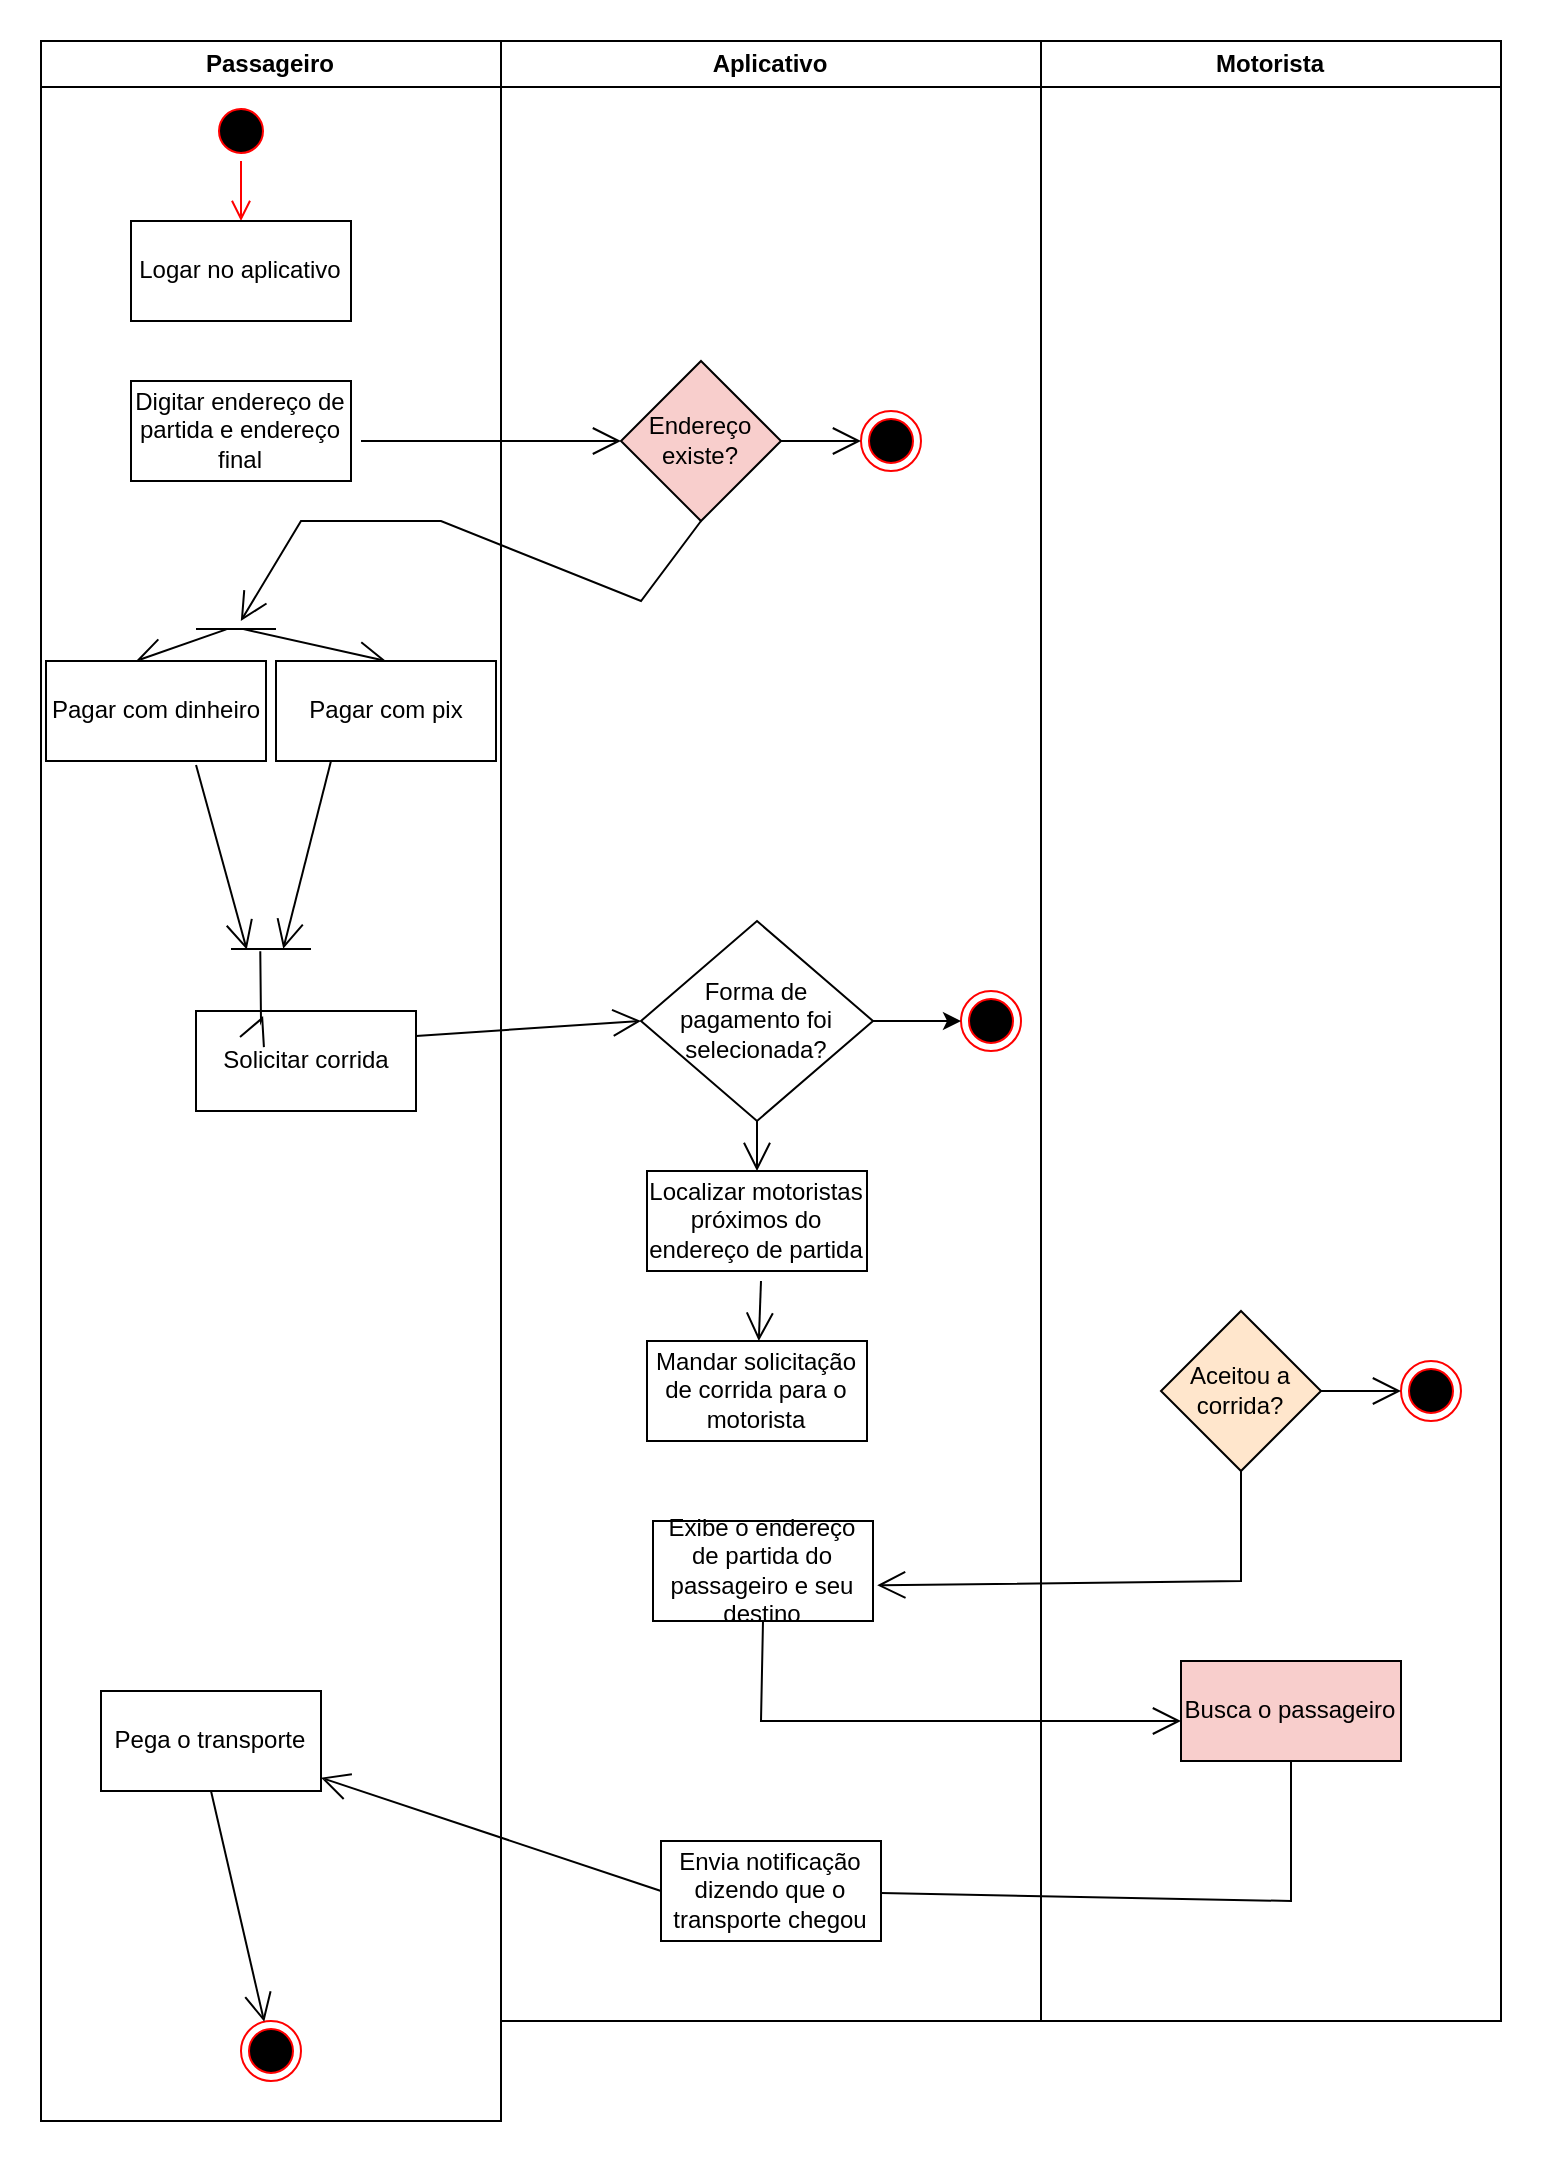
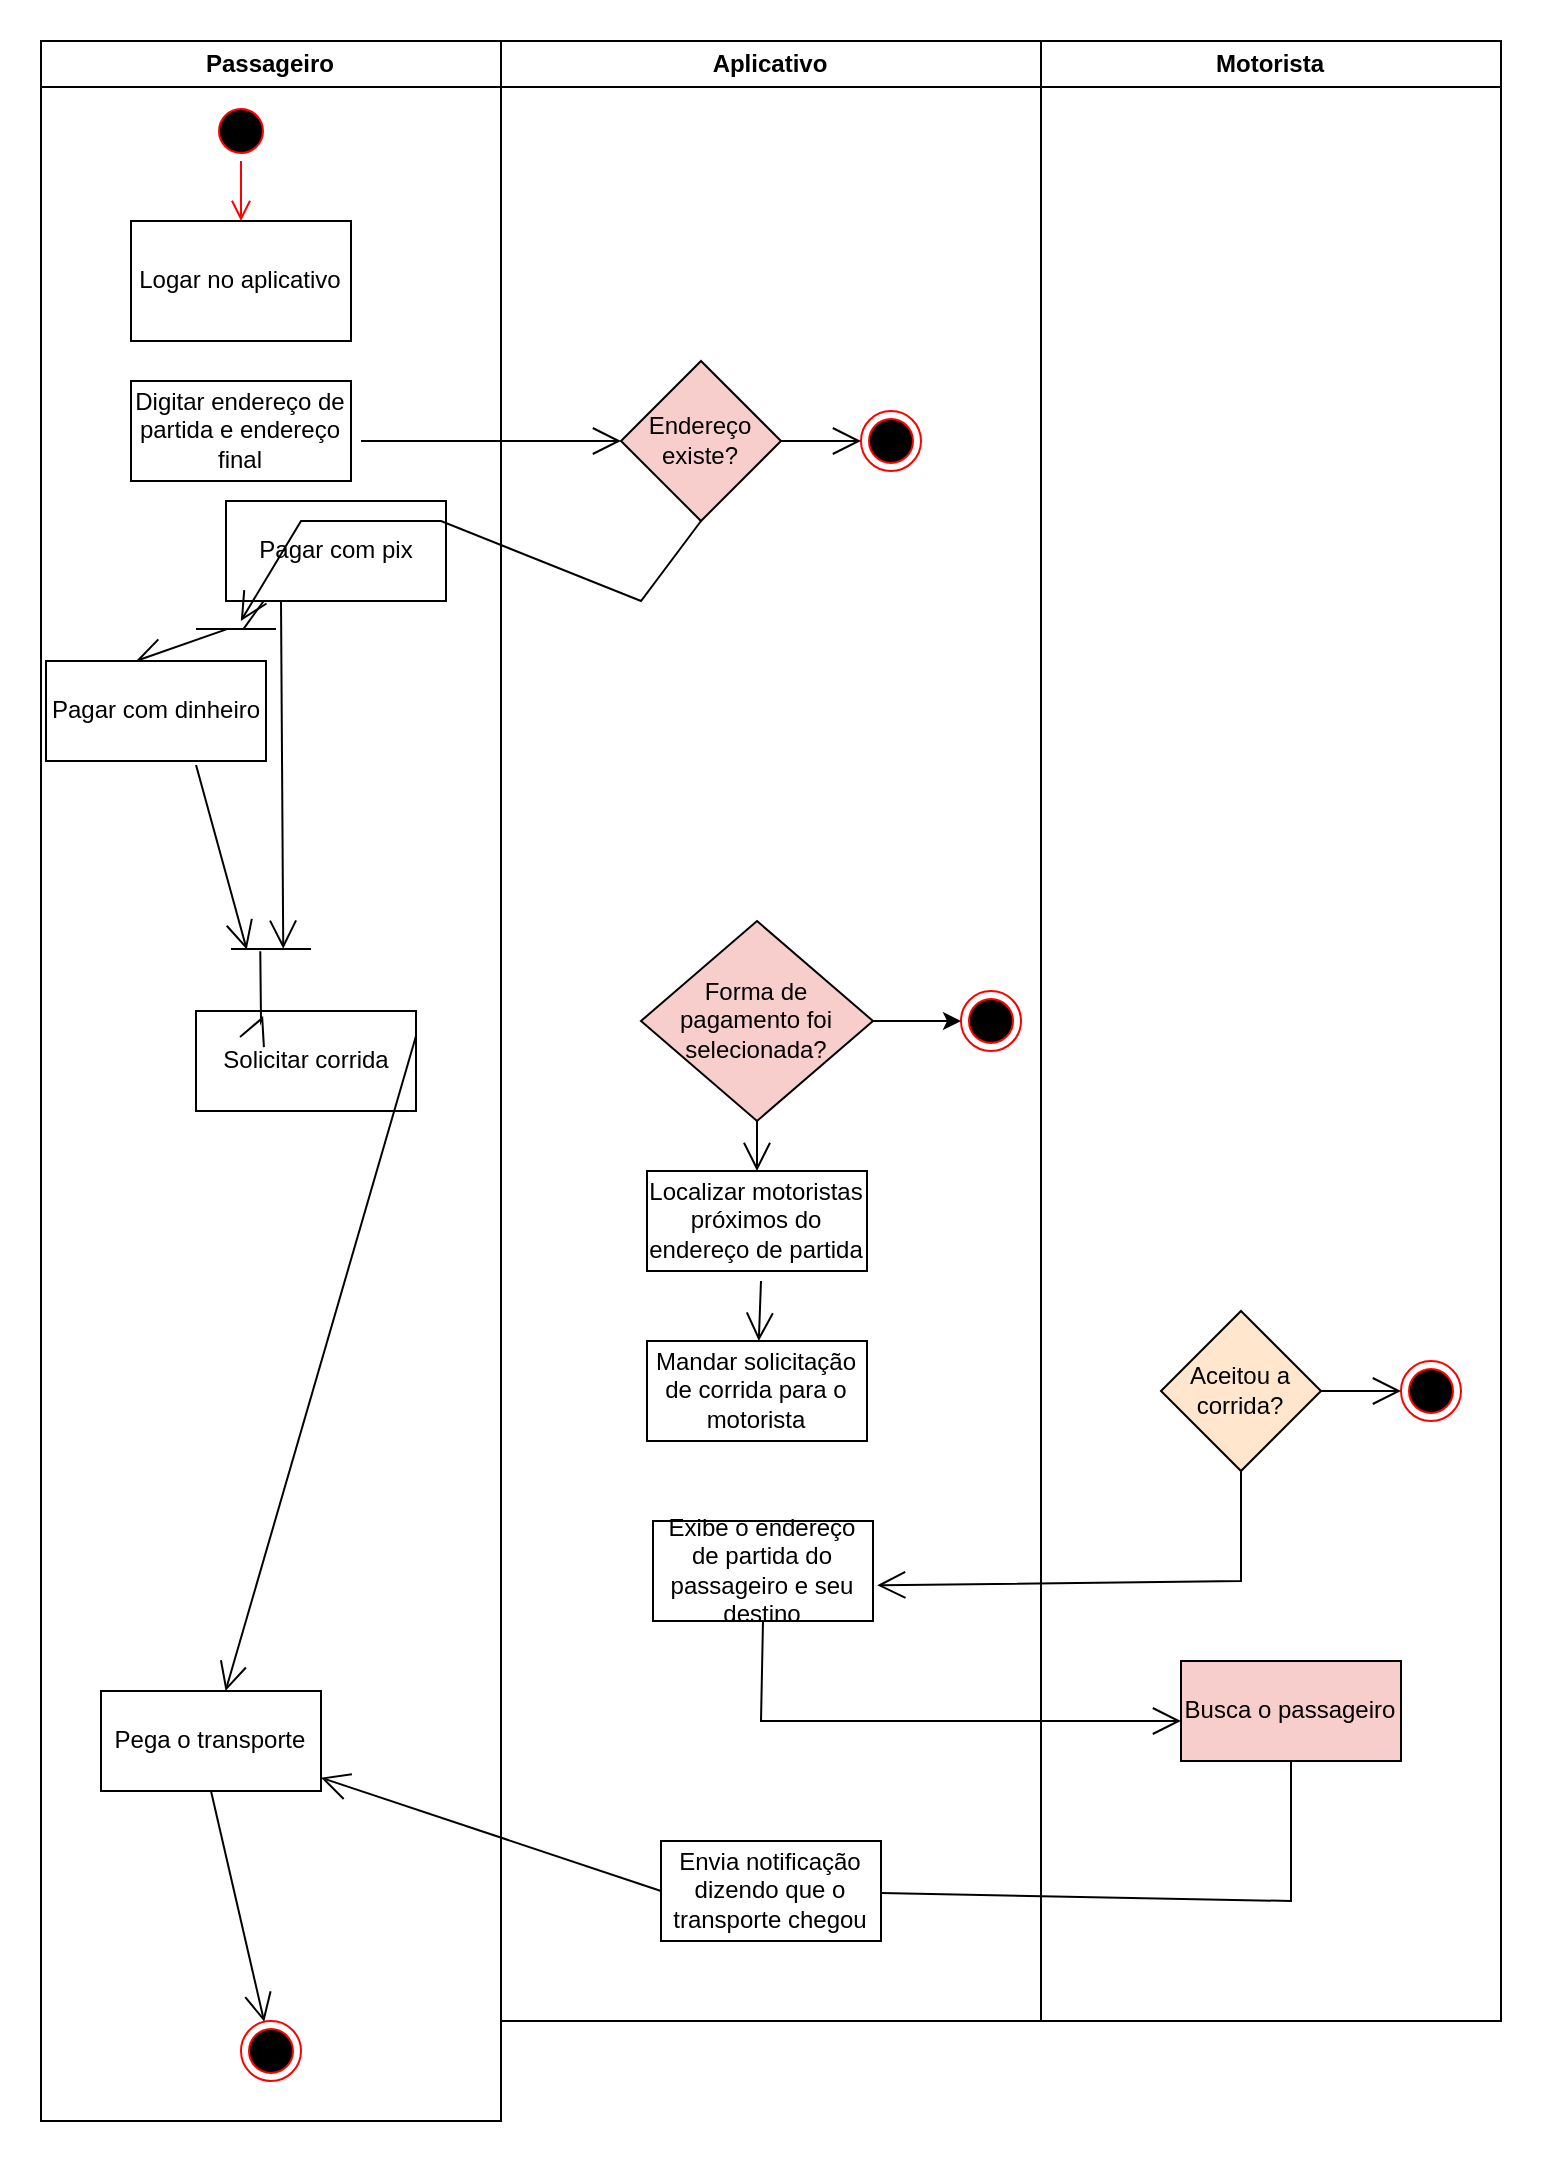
(241, 271) -> (241, 281)
(386, 711) -> (336, 551)
(757, 1021) -> (757, 1021)
(571, 1026) -> (322, 1361)
